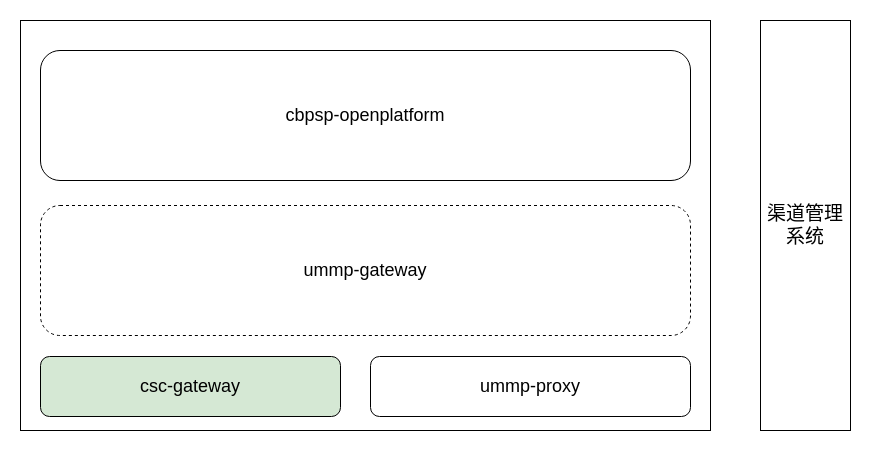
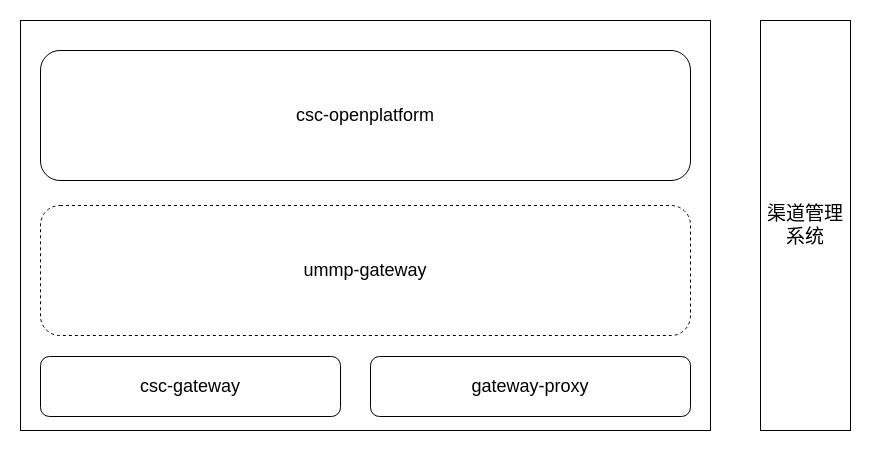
(366, 116) -> (366, 116)
(191, 387) -> (191, 387)
(531, 387) -> (531, 387)
